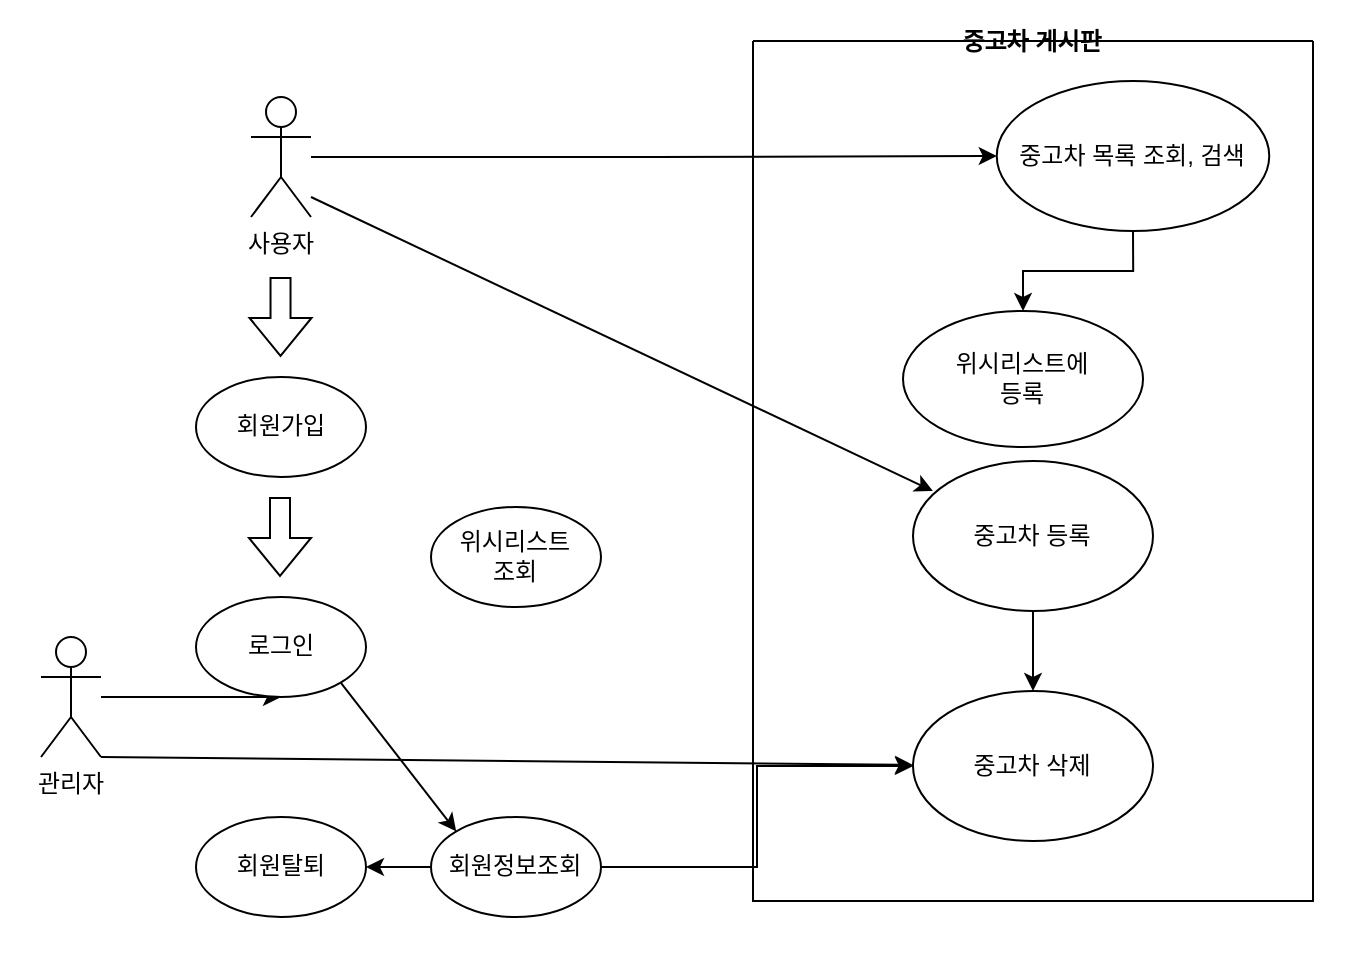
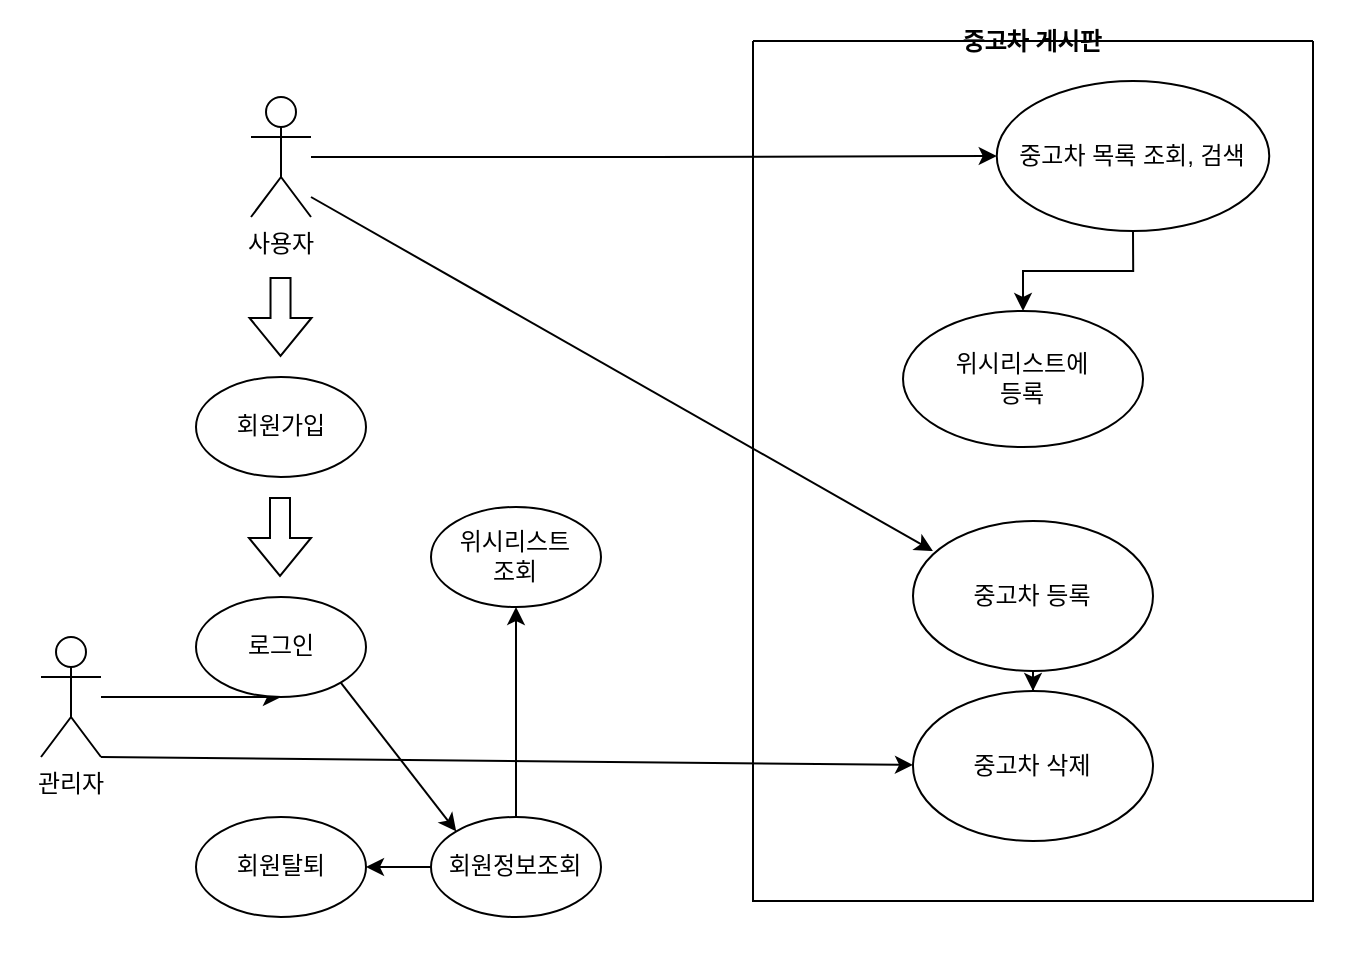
(1033, 536) -> (1033, 596)
(743, 867) -> (516, 719)
